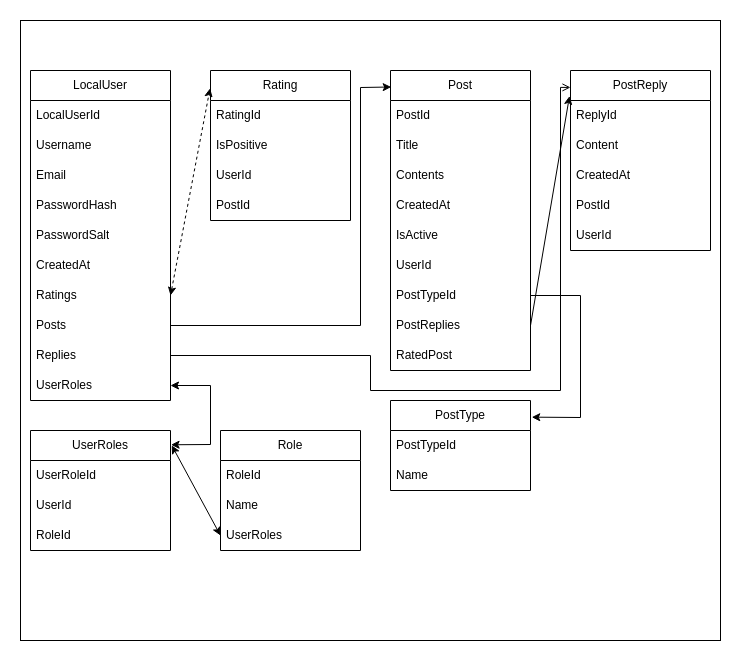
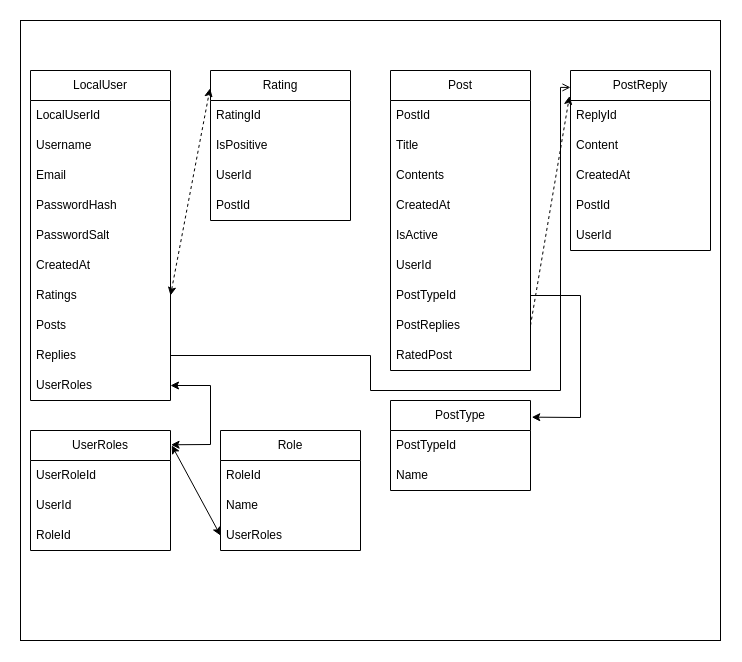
(545, 241) -> (545, 241)
(361, 290) -> none
